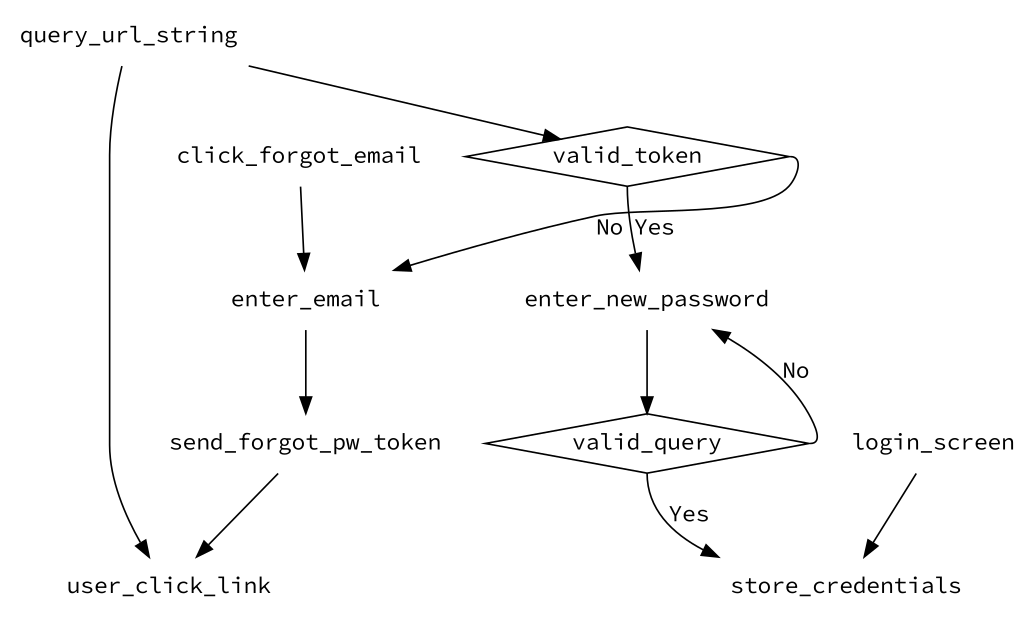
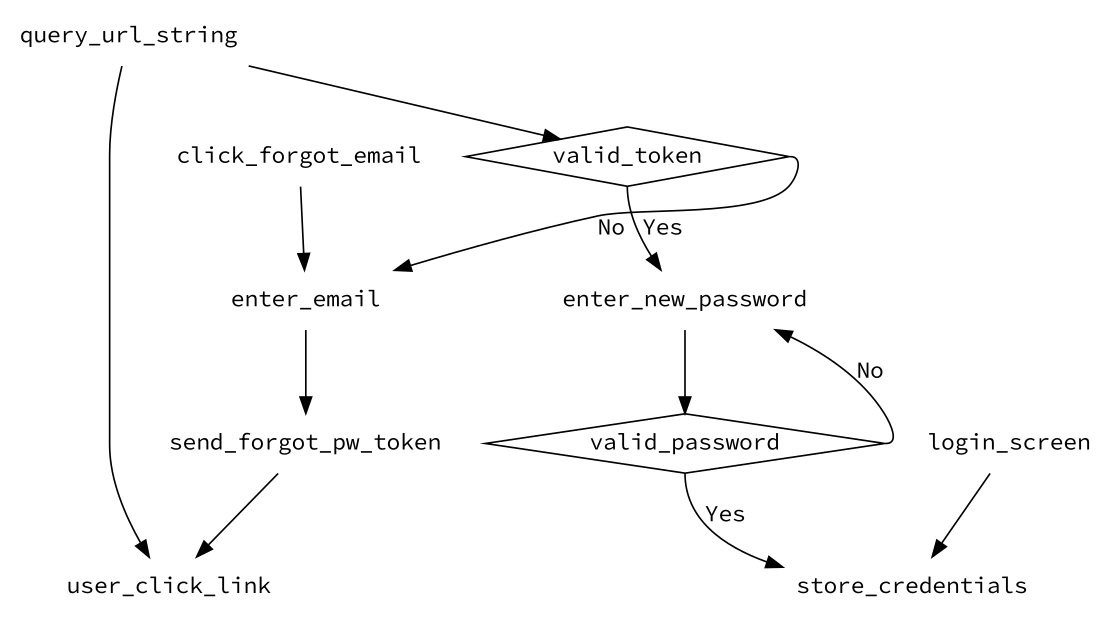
(647, 443) -> (685, 443)
